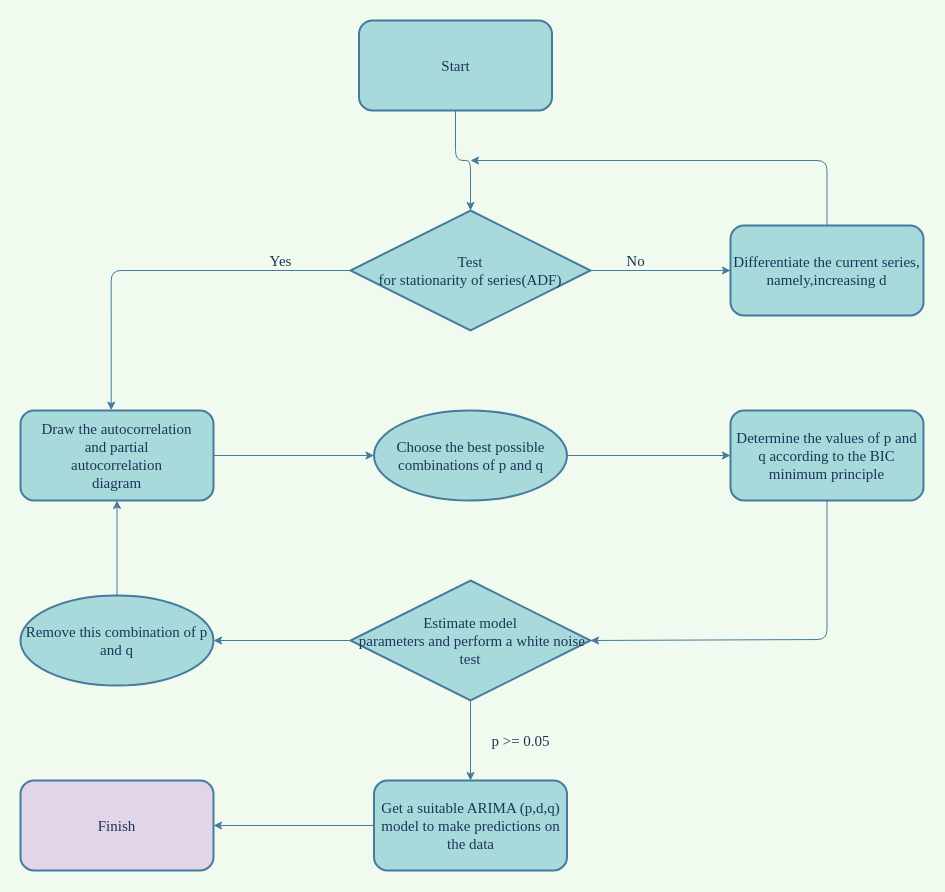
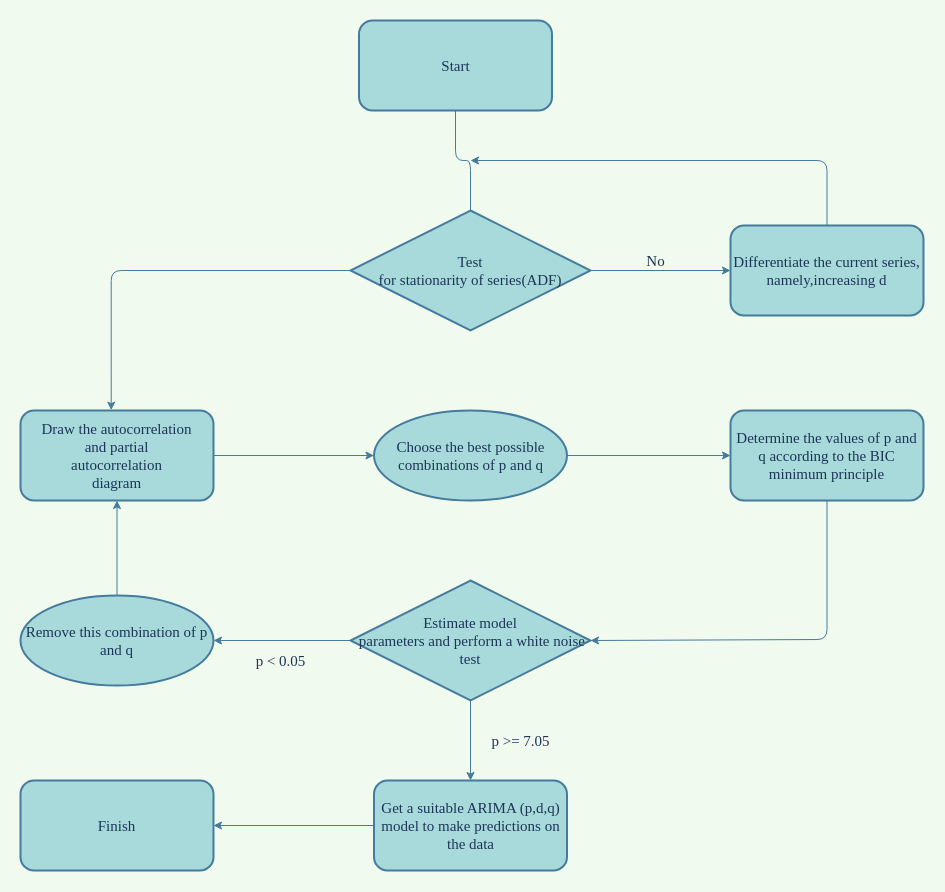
(471, 202) -> (471, 205)
(281, 261) -> none
(636, 261) -> (656, 261)
none -> (281, 661)
(521, 741) -> (521, 741)
(117, 826) -> (117, 826)
